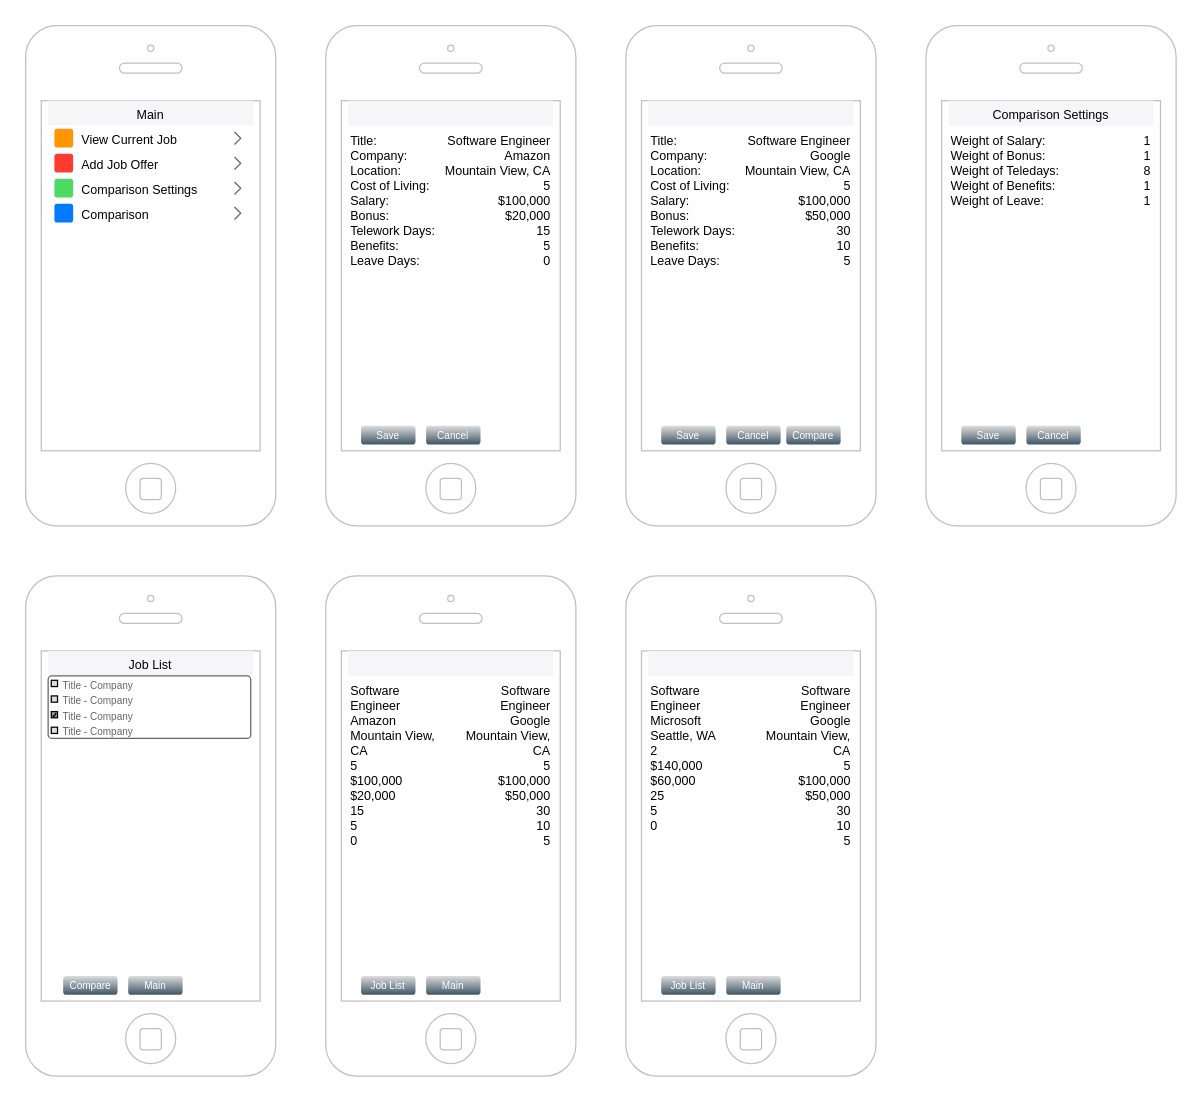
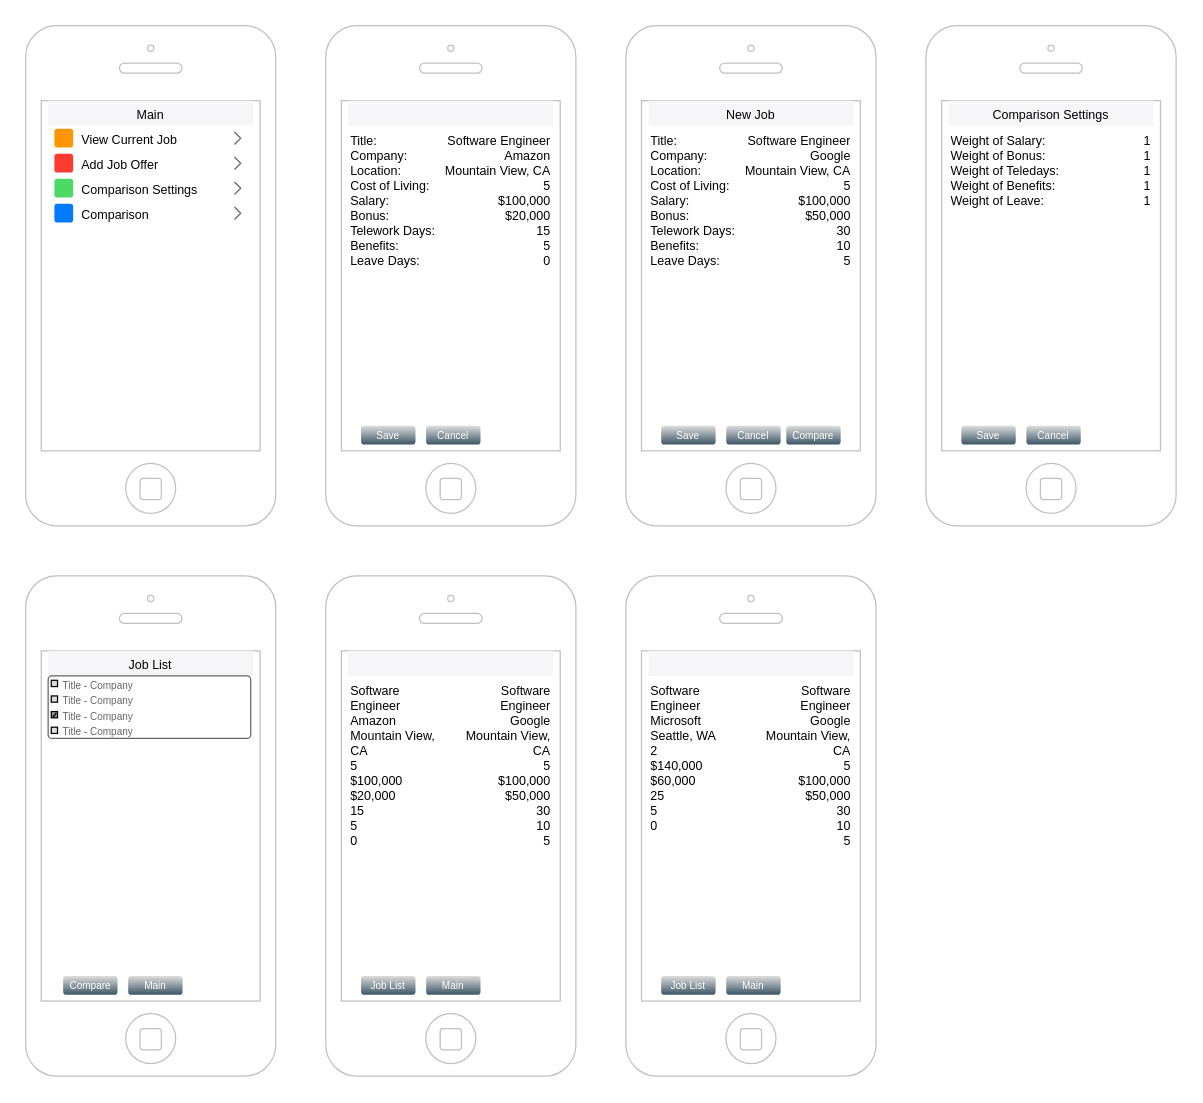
none -> (751, 113)
(1147, 172) -> (1147, 172)
